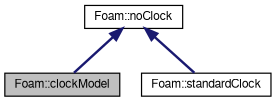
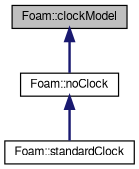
(94, 55) -> (70, 57)
